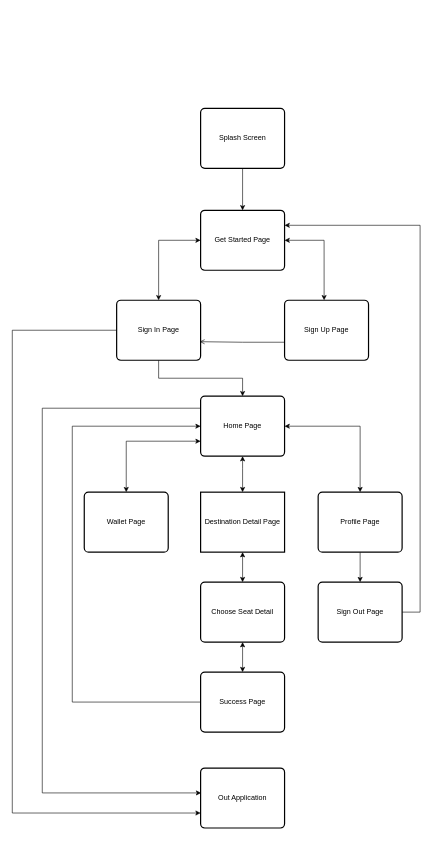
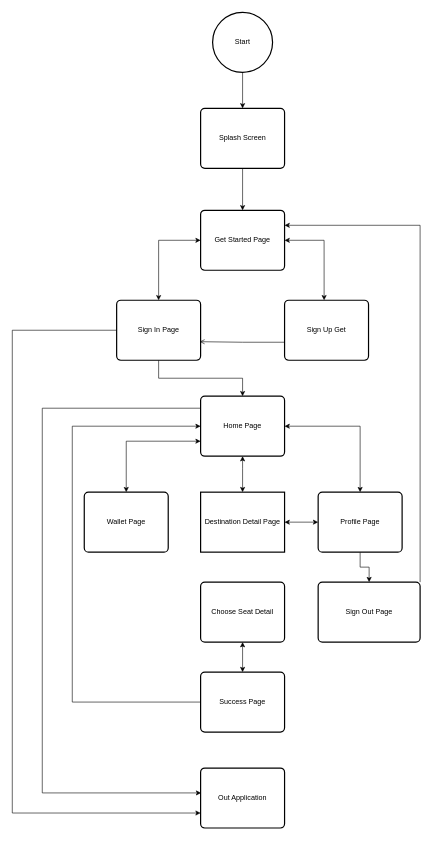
none -> (243, 42)
none -> (243, 88)
(327, 330) -> (327, 330)
(243, 567) -> (312, 522)
(360, 612) -> (369, 612)
